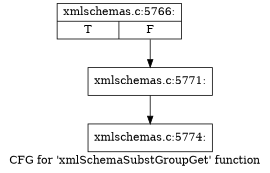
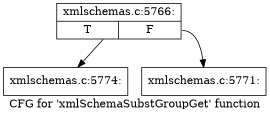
(150, 106) -> (93, 50)
